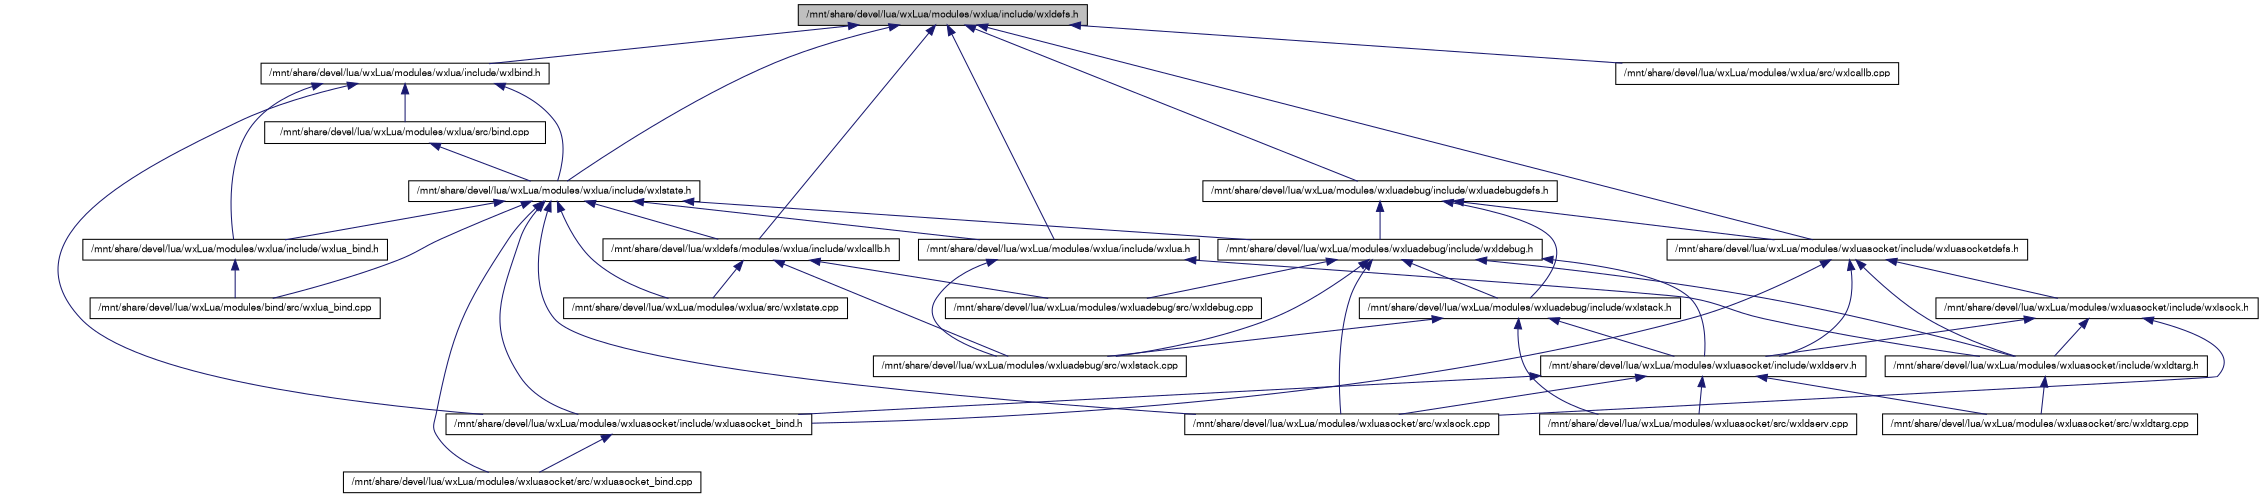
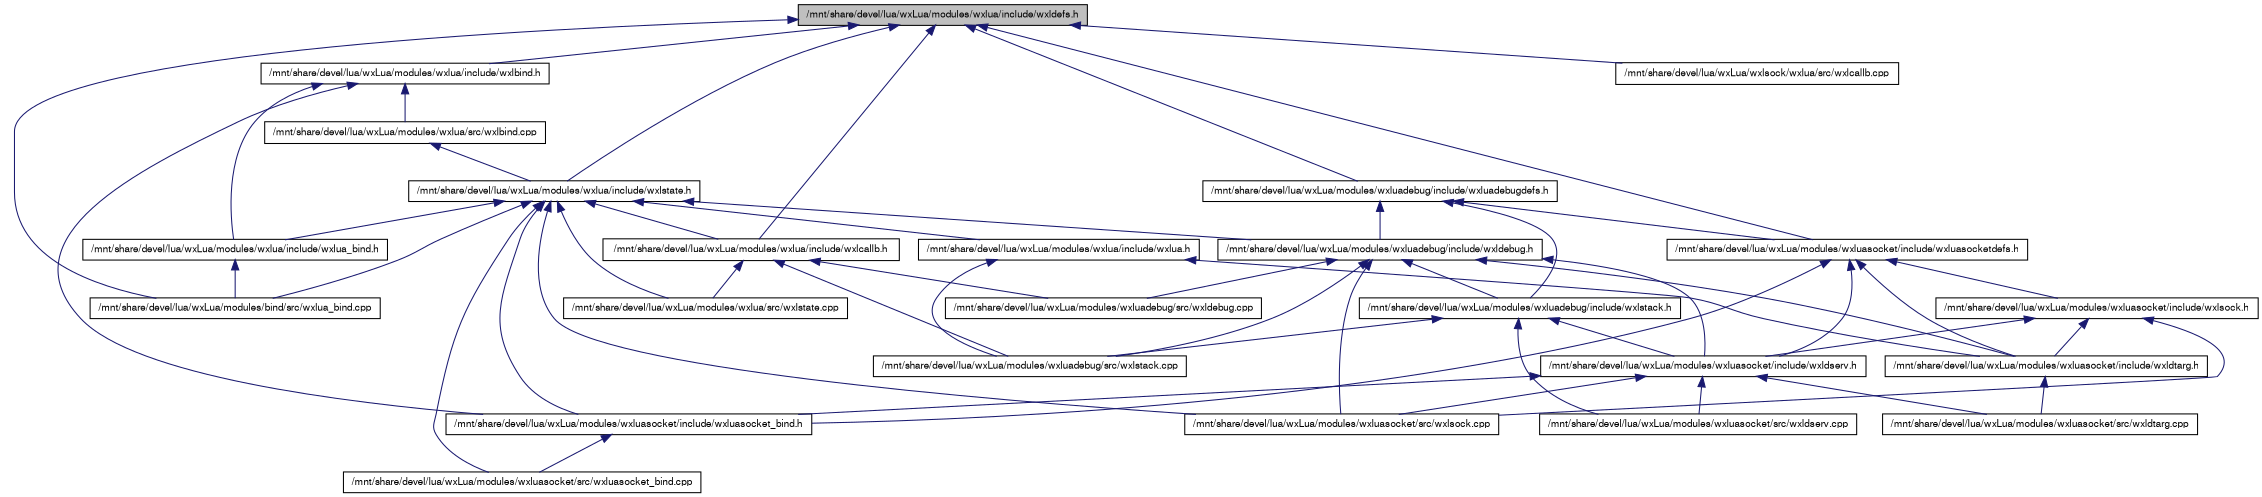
(1757, 74) -> (1757, 74)
(555, 121) -> none
(405, 133) -> (405, 133)
(1003, 137) -> (266, 55)
(751, 250) -> (751, 250)
